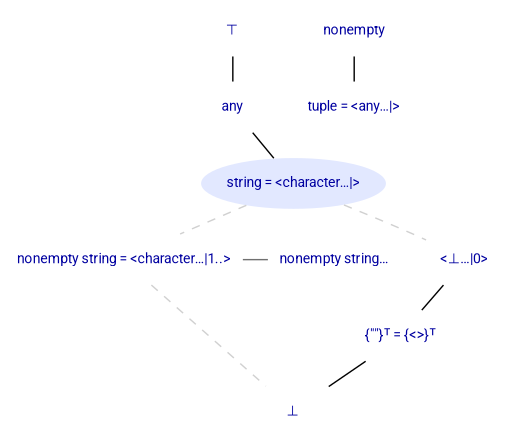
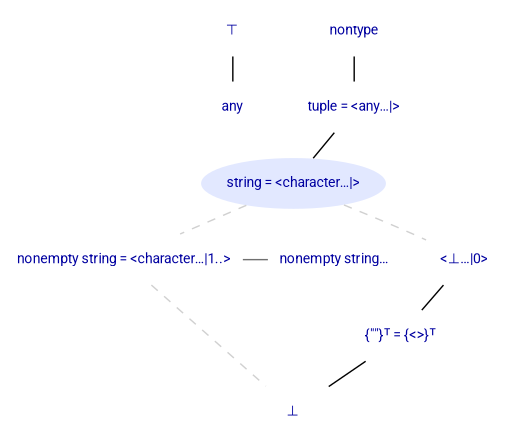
(354, 31) -> (354, 31)
(263, 145) -> (324, 145)
